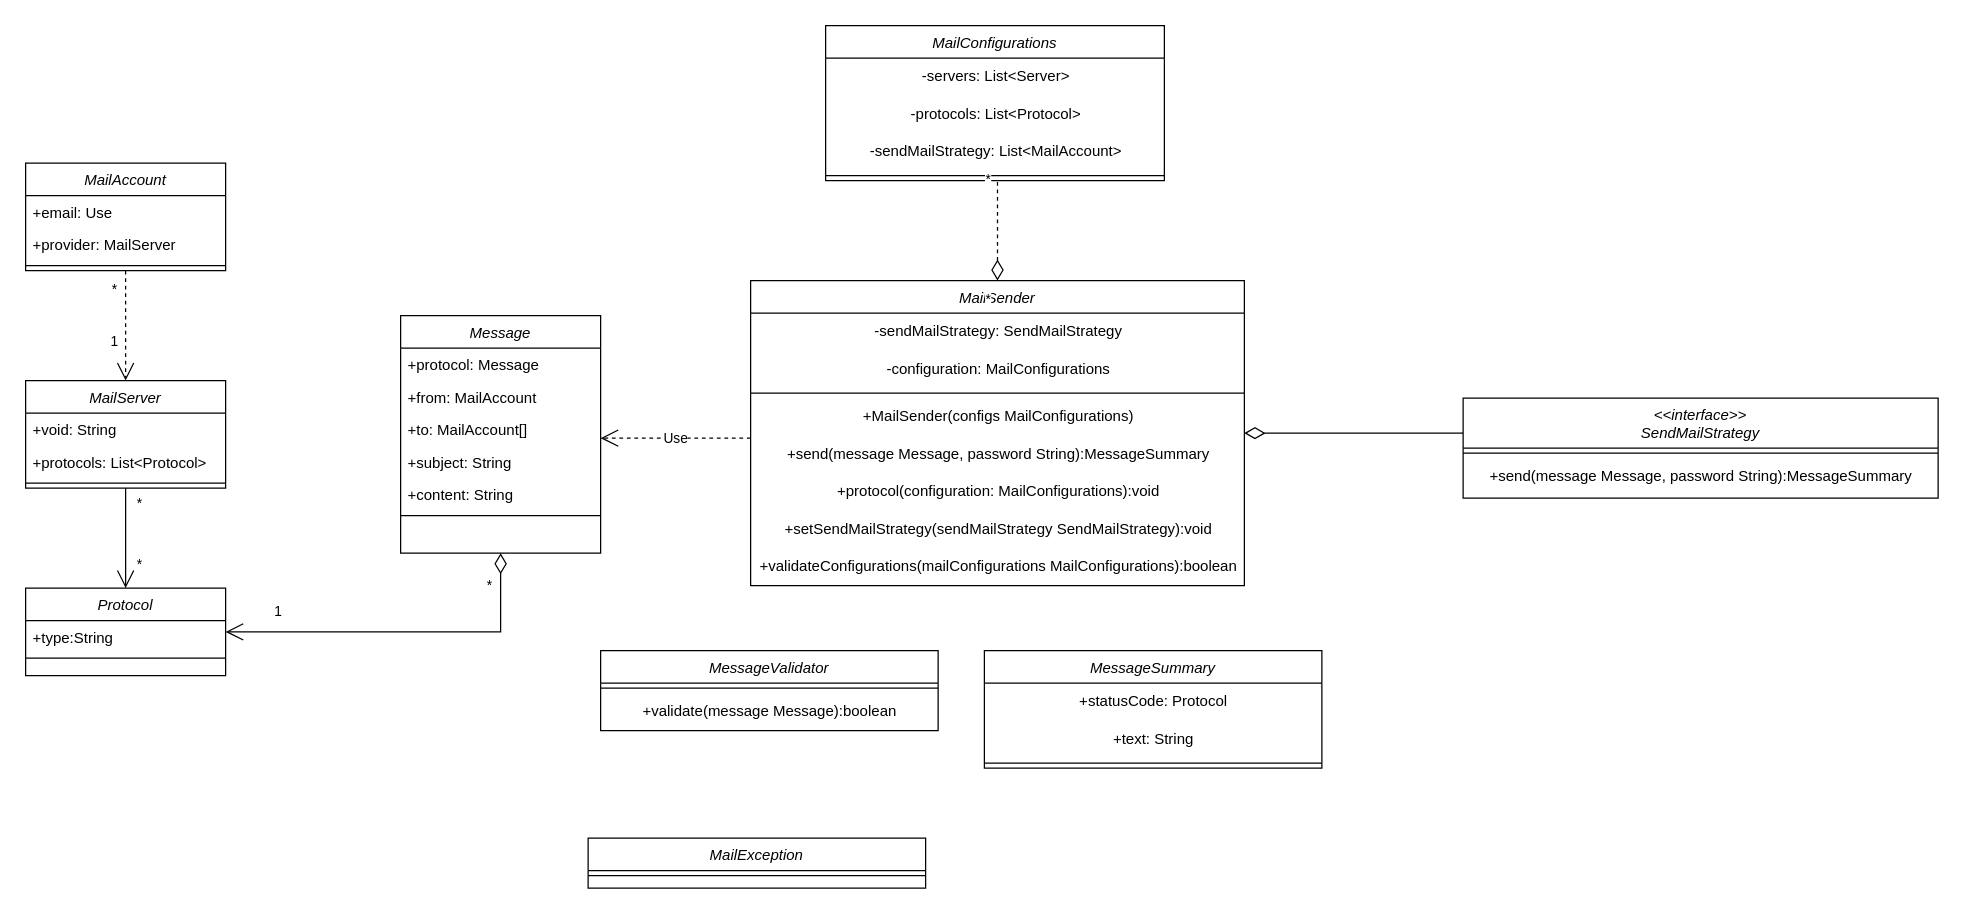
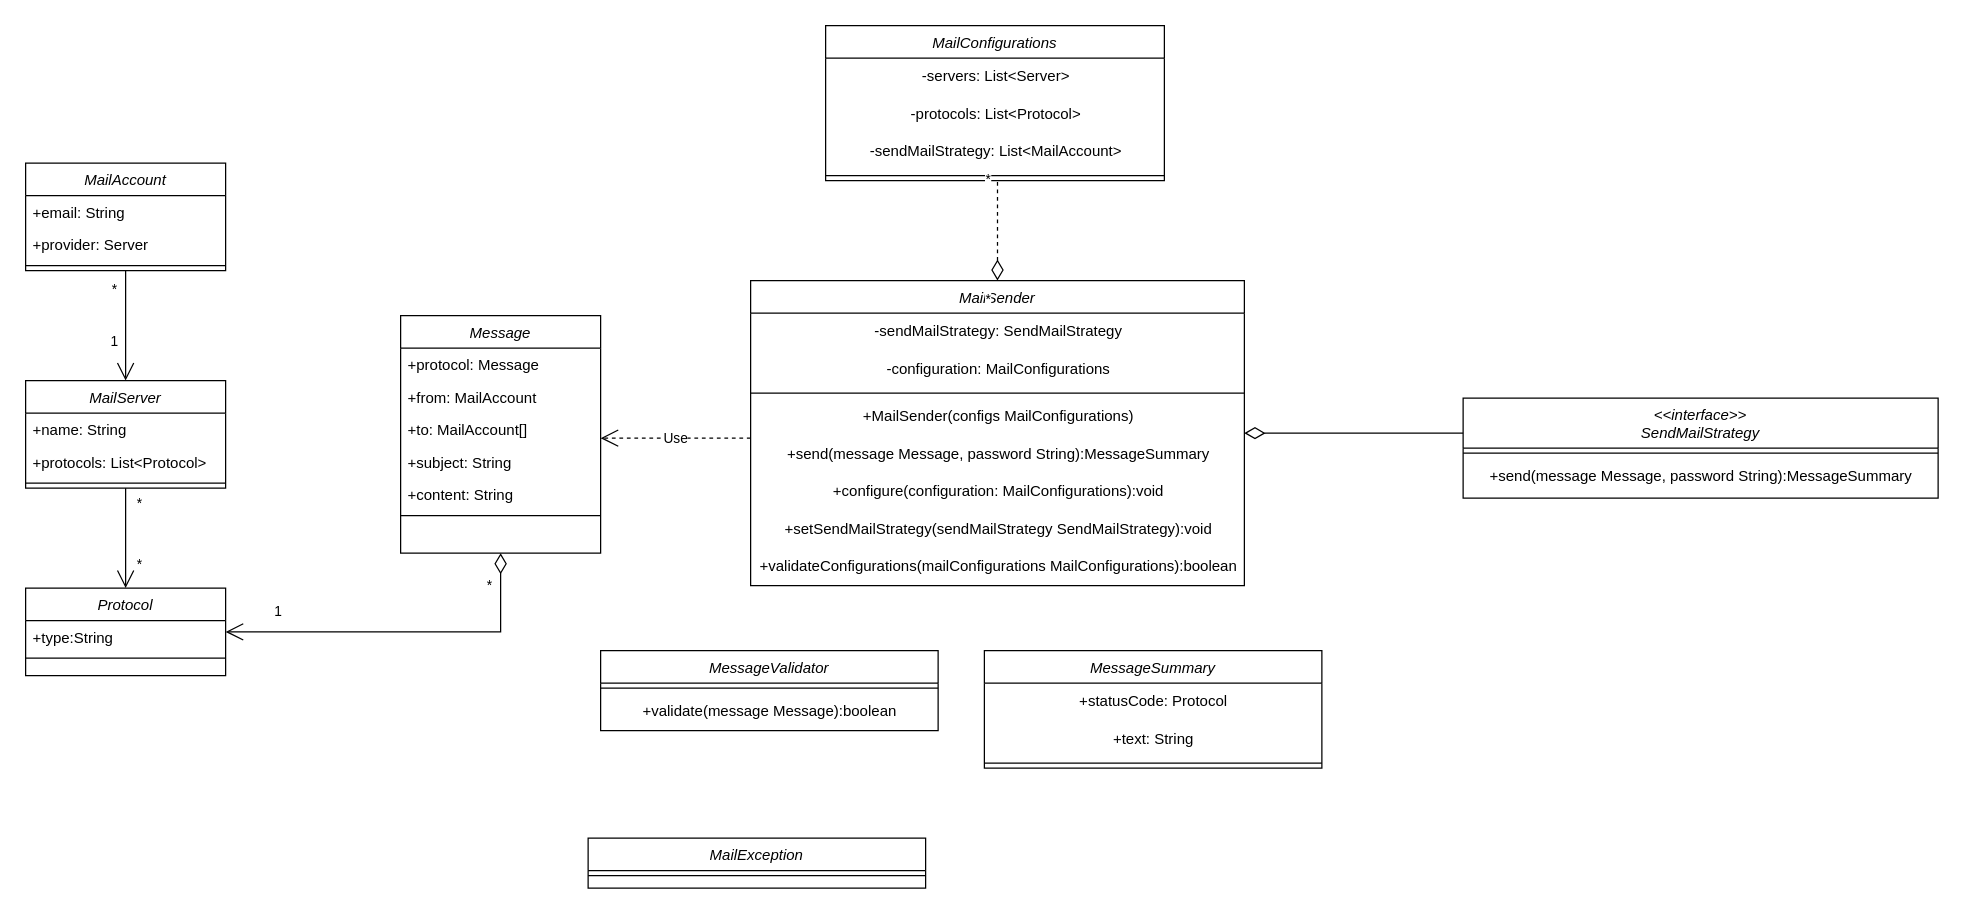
(71, 213) -> (82, 213)
(111, 245) -> (98, 245)
(126, 325) -> (126, 325)
(79, 430) -> (81, 430)
(999, 492) -> (999, 492)
